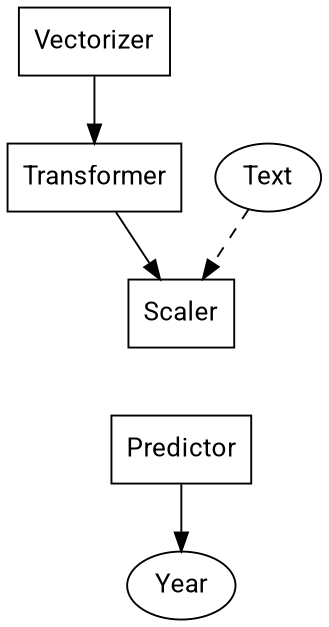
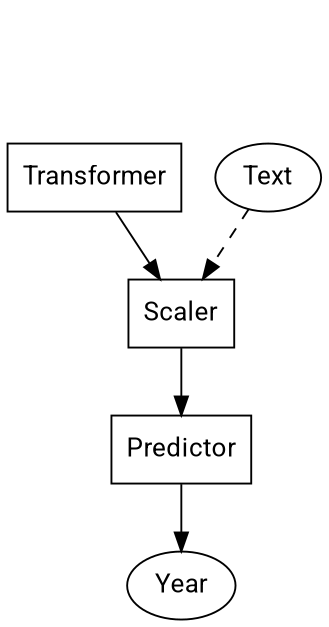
(94, 42) -> none
none -> (181, 372)
